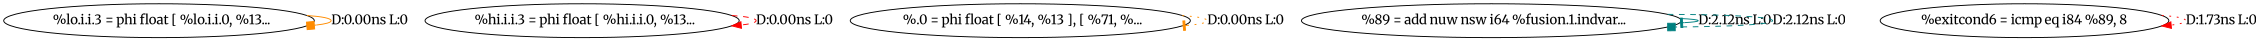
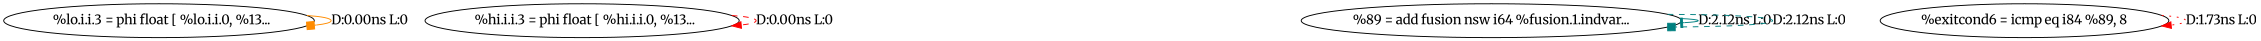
(1020, 21) -> none
(1491, 21) -> (1491, 21)
